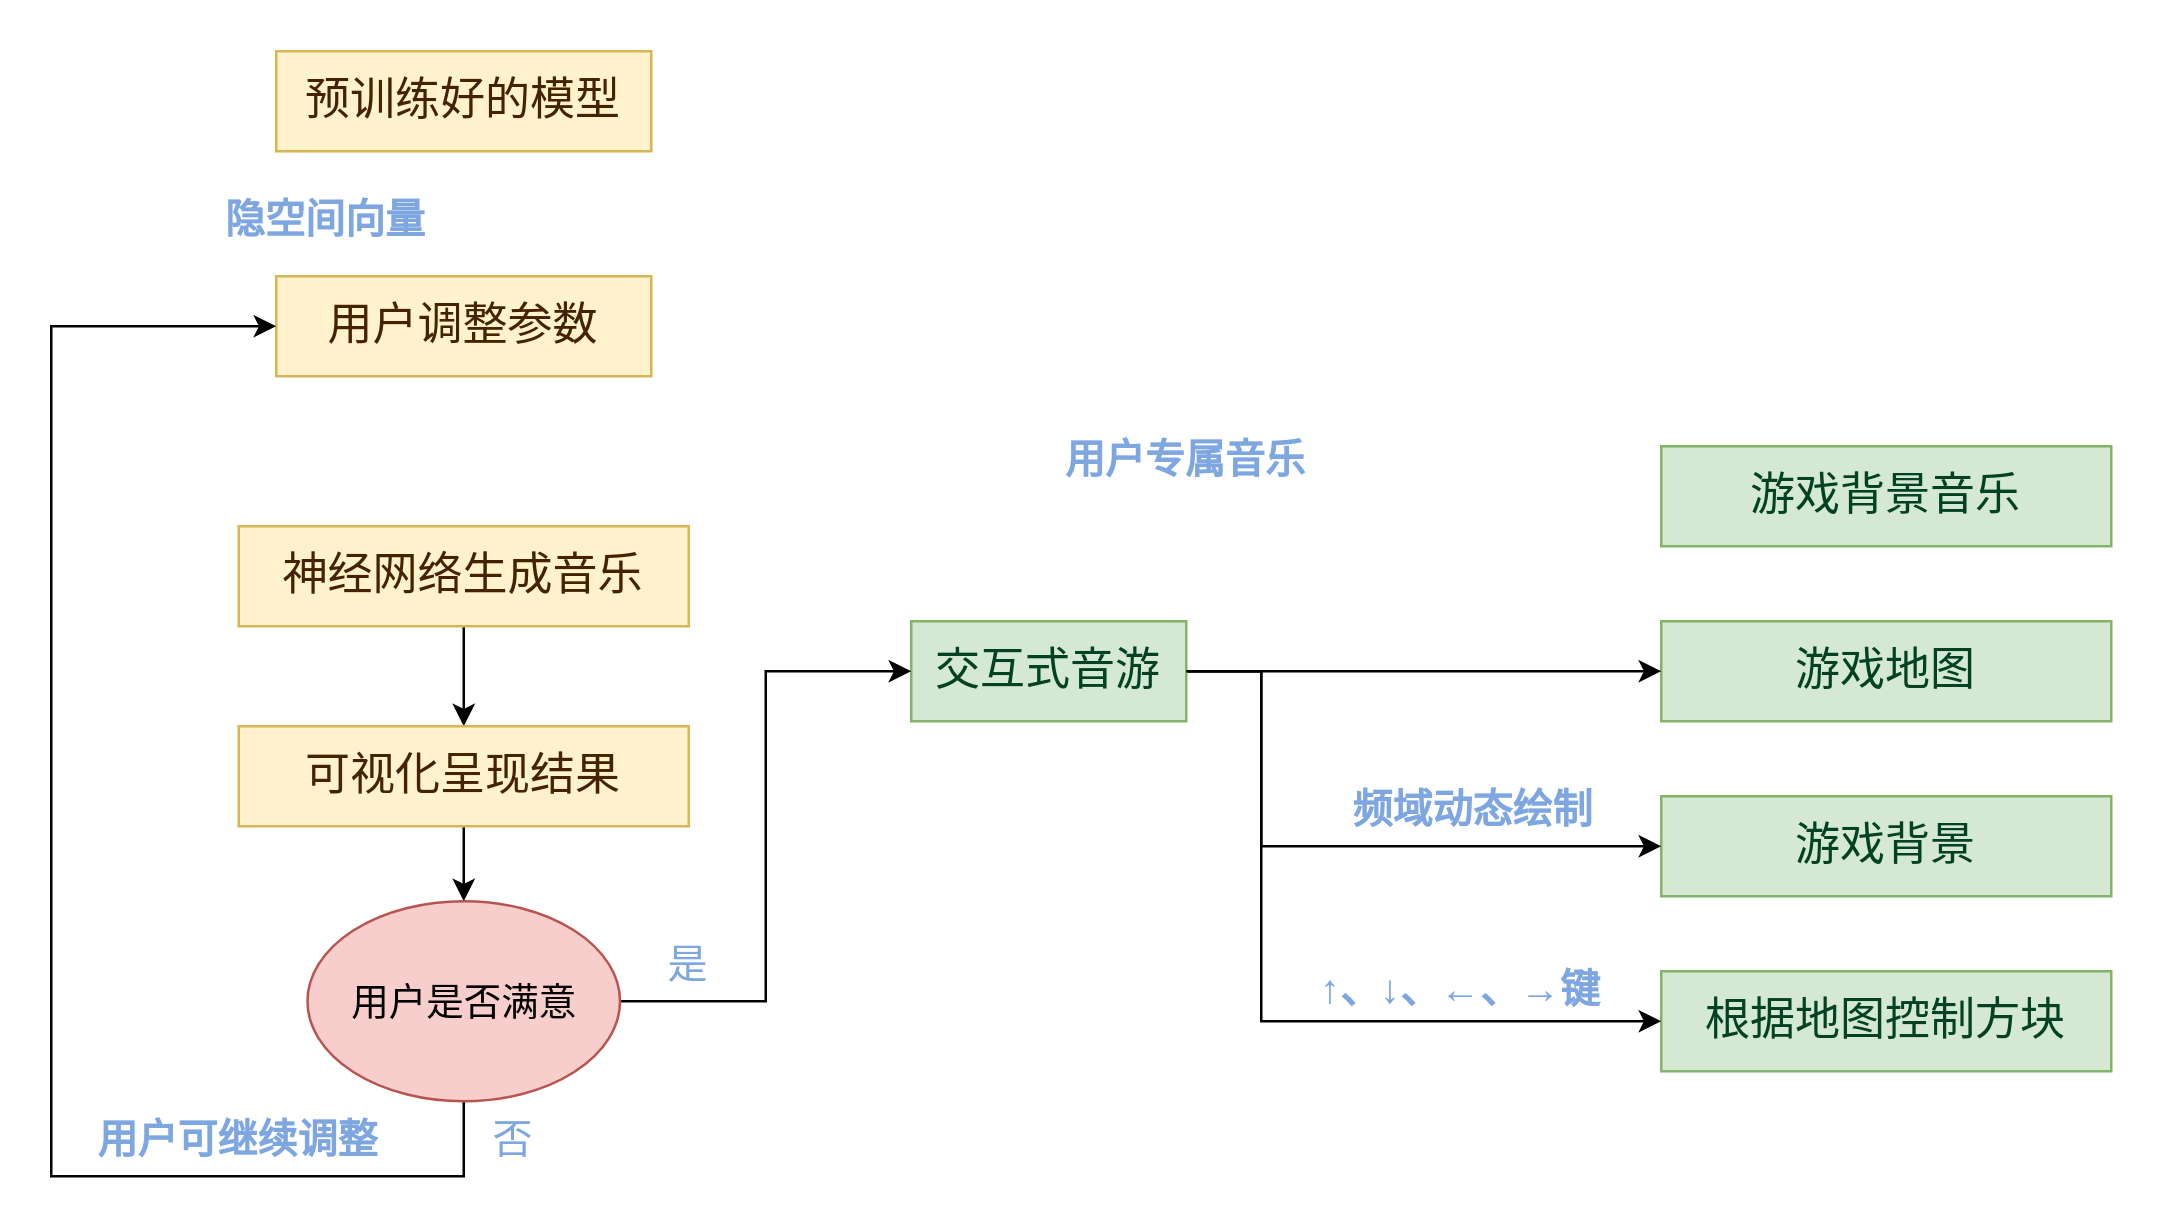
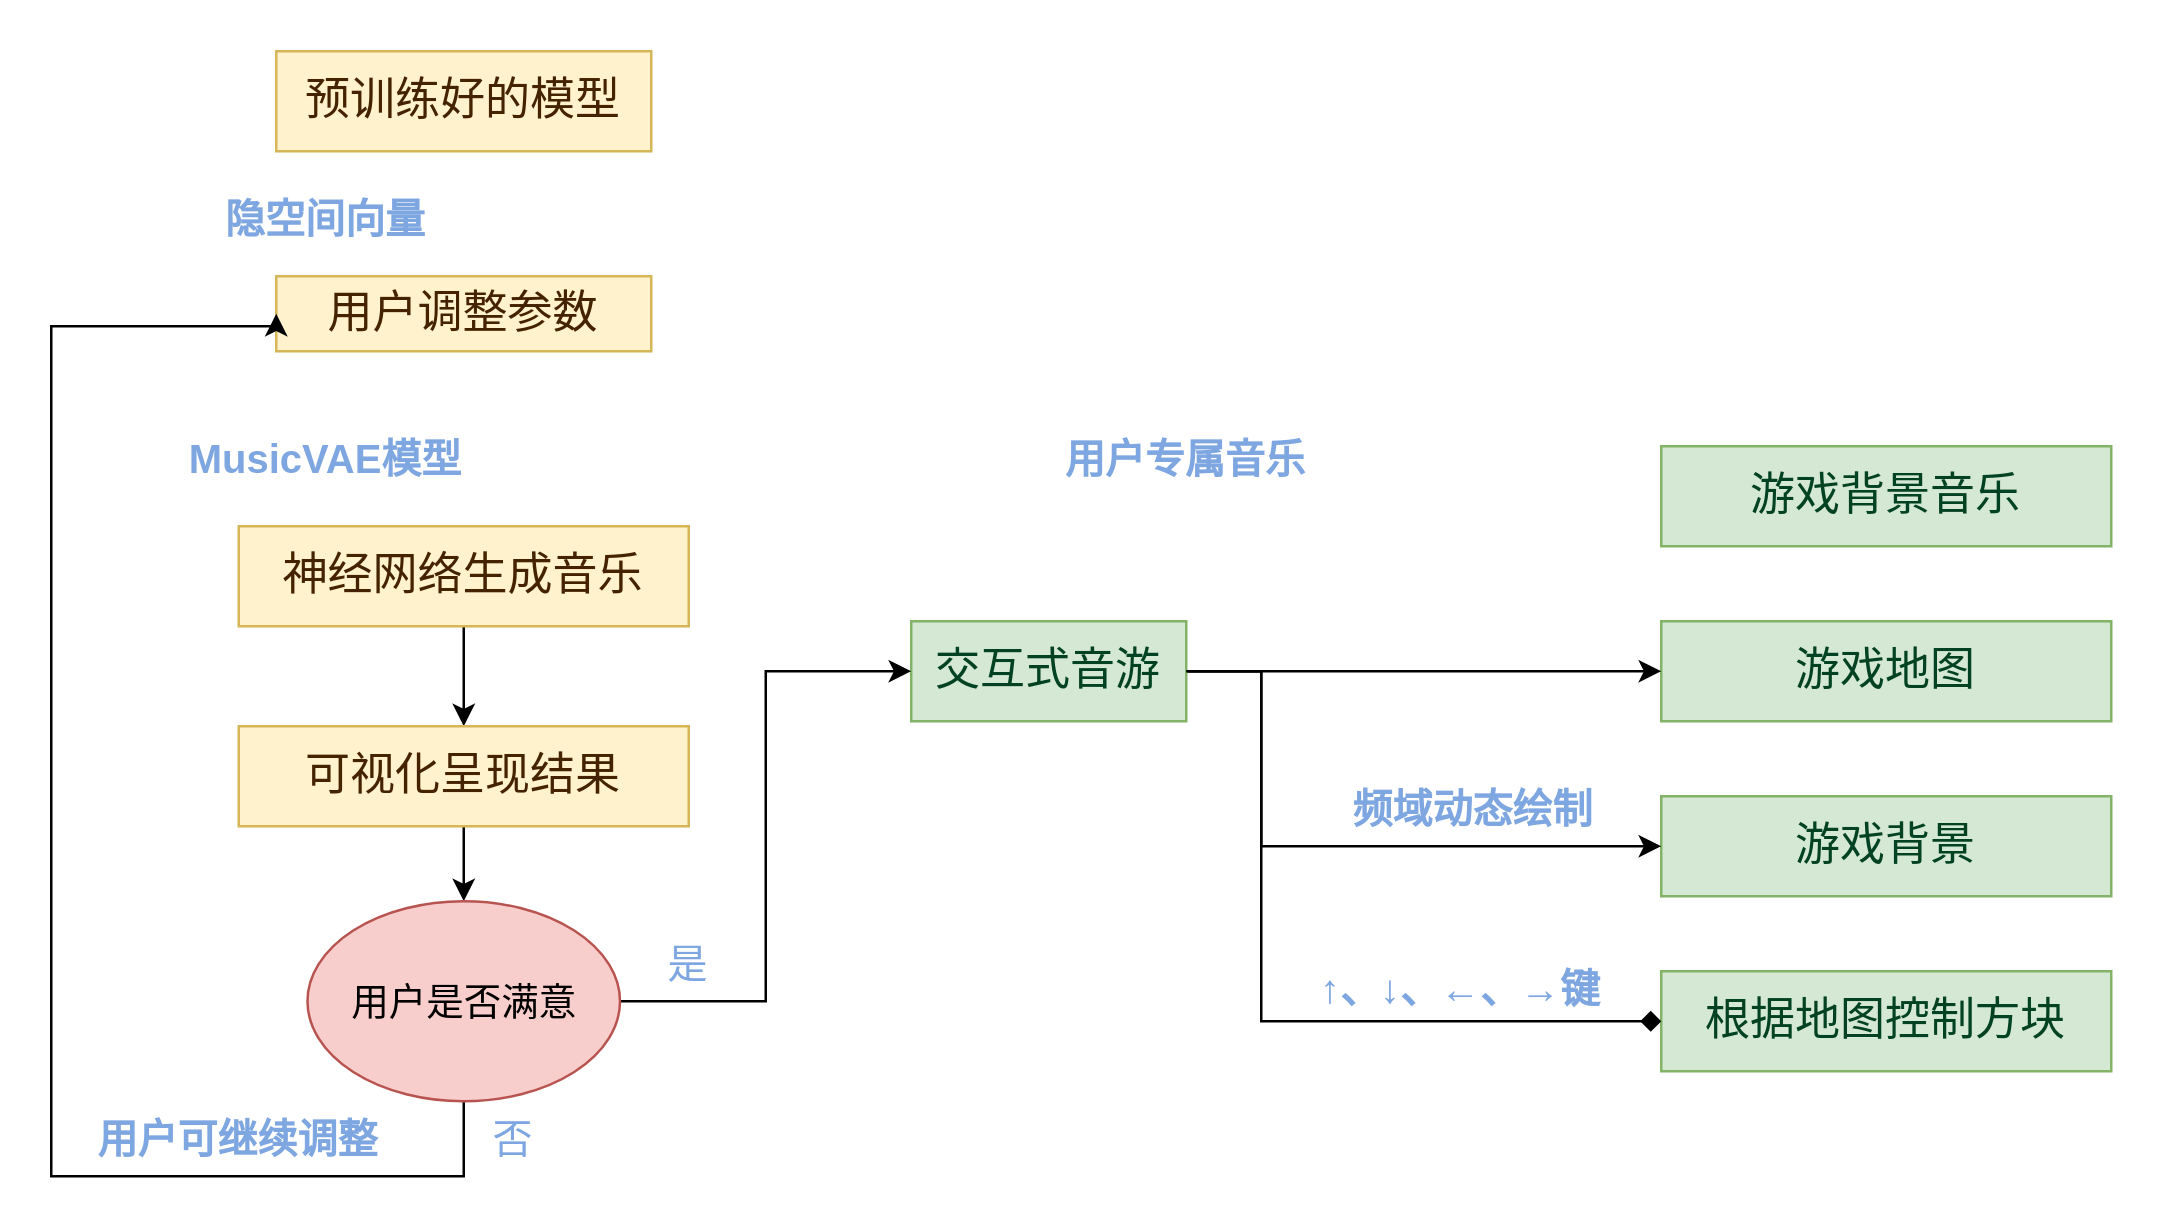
(464, 326) -> (464, 314)
none -> (326, 459)
(1642, 1021) -> (1641, 1021)
